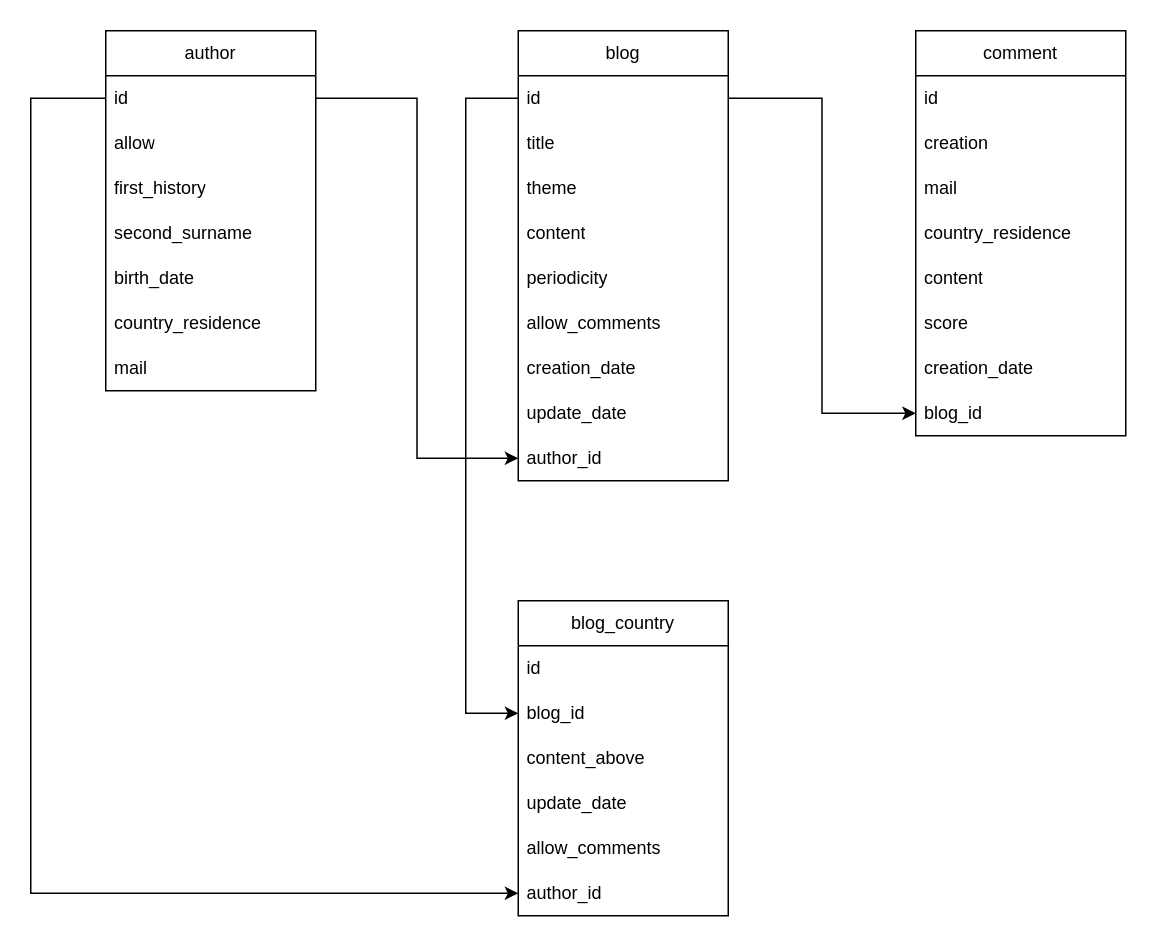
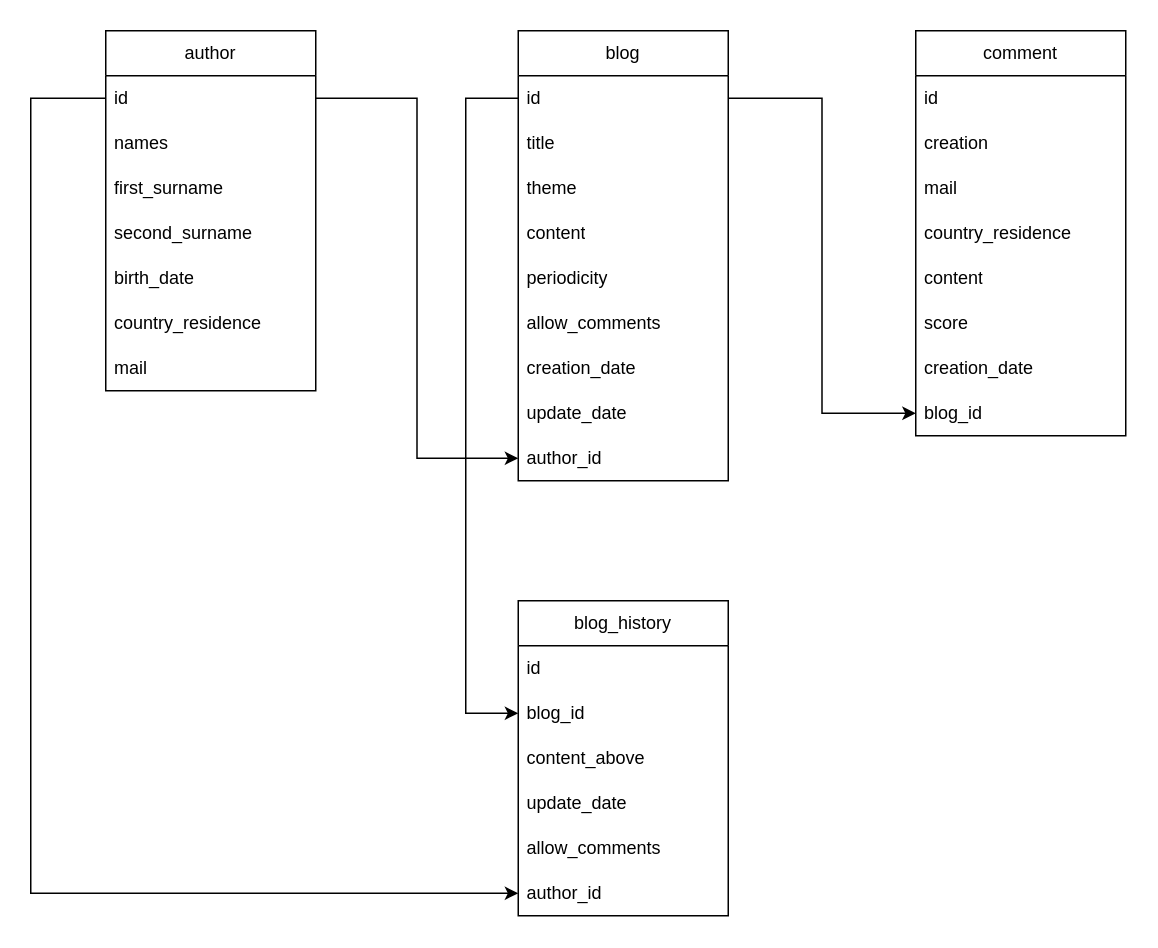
(135, 143) -> (140, 143)
(176, 188) -> (178, 188)
(623, 623) -> (623, 623)
